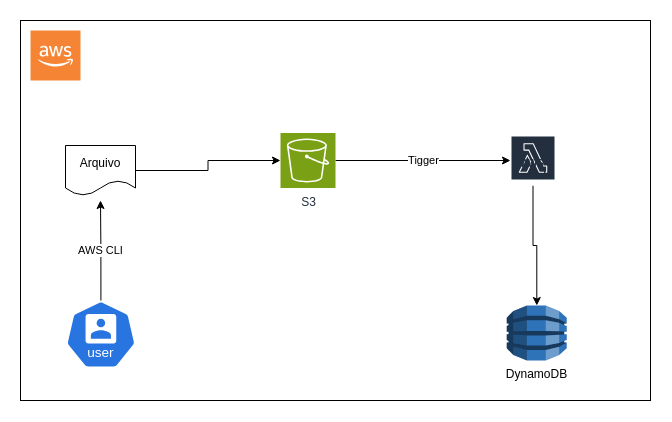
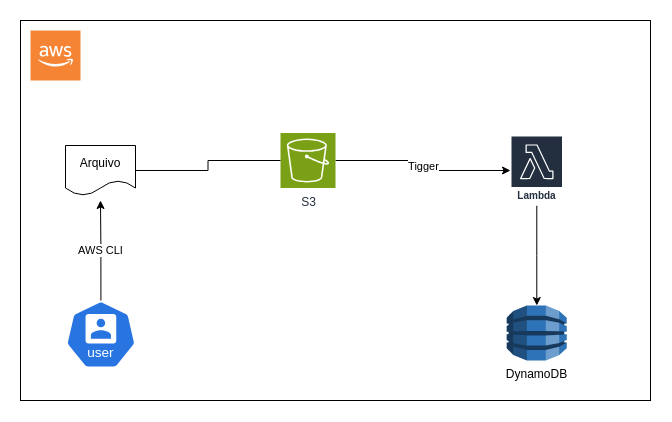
(272, 161) -> (275, 161)
(533, 161) -> (537, 171)
